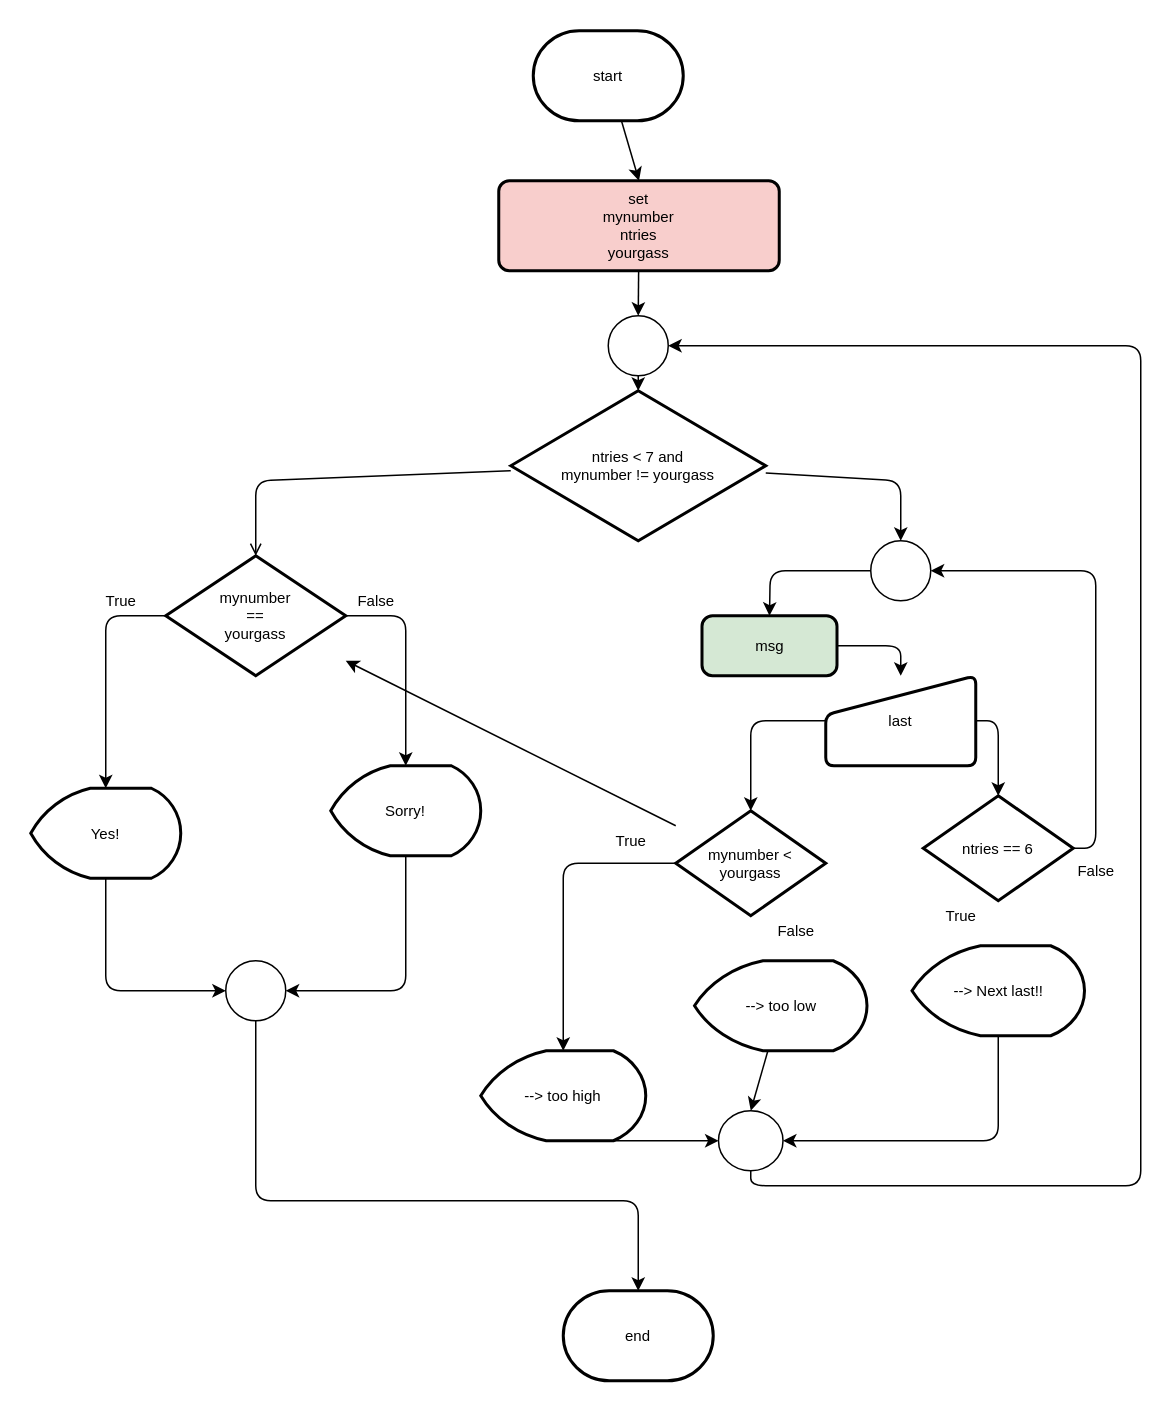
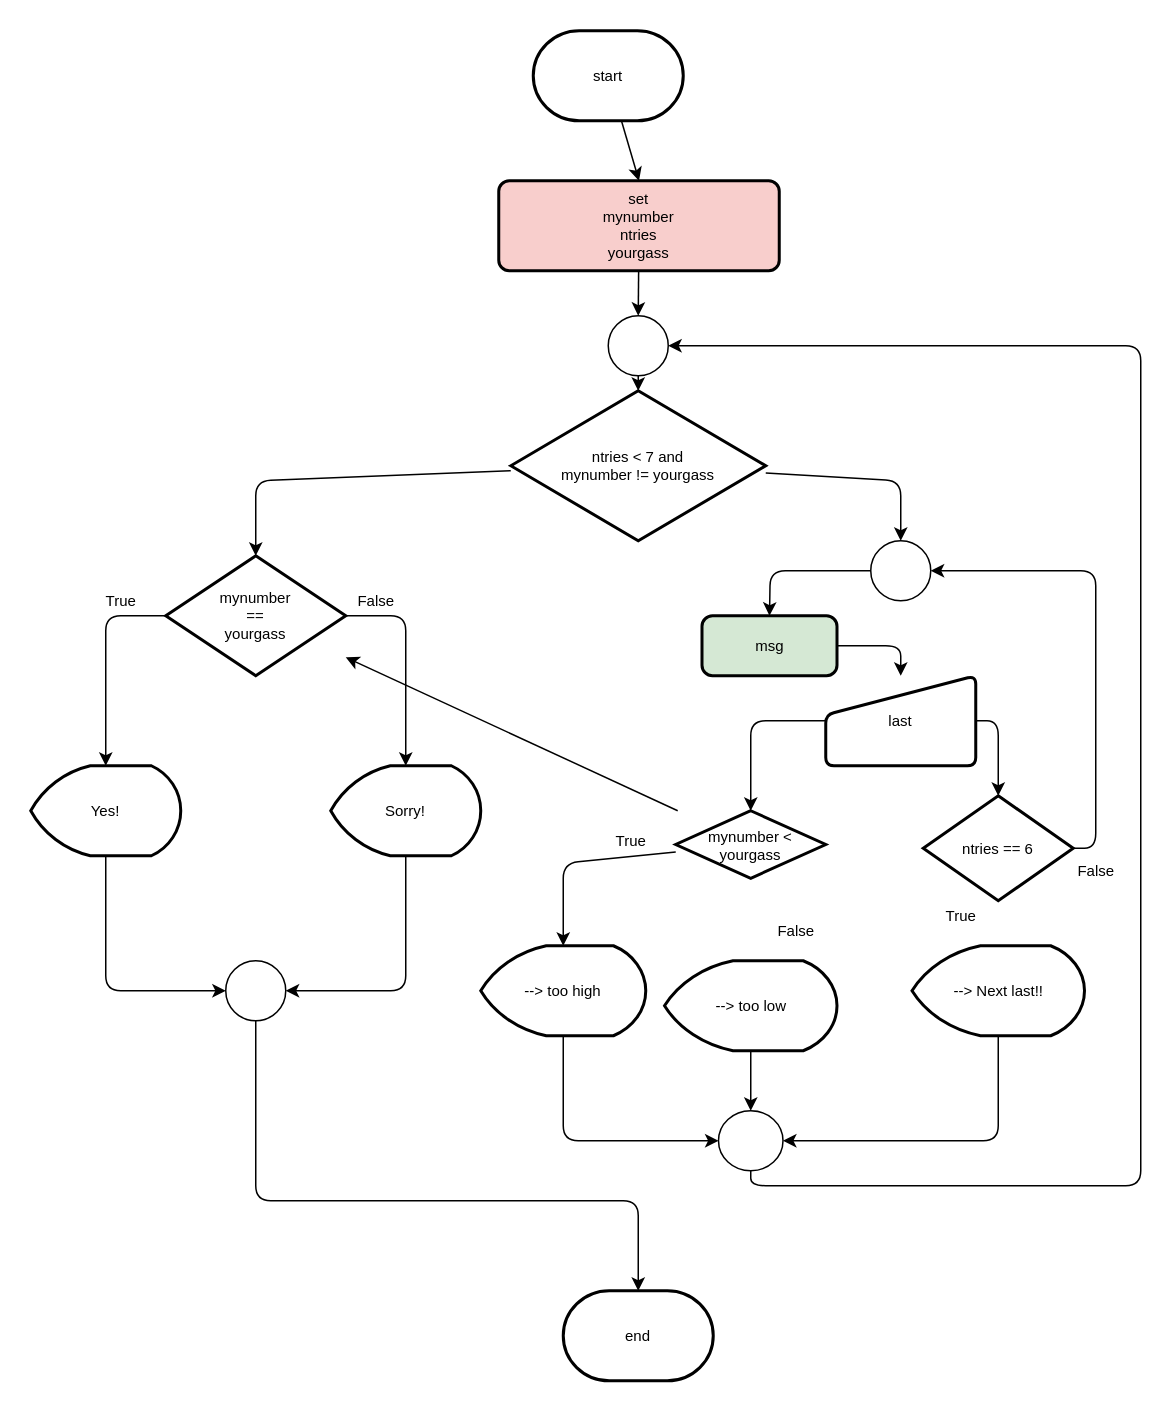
(256, 546) -> (256, 544)
(106, 833) -> (106, 811)
(751, 863) -> (751, 845)
(781, 1006) -> (751, 1006)
(563, 1096) -> (563, 991)
